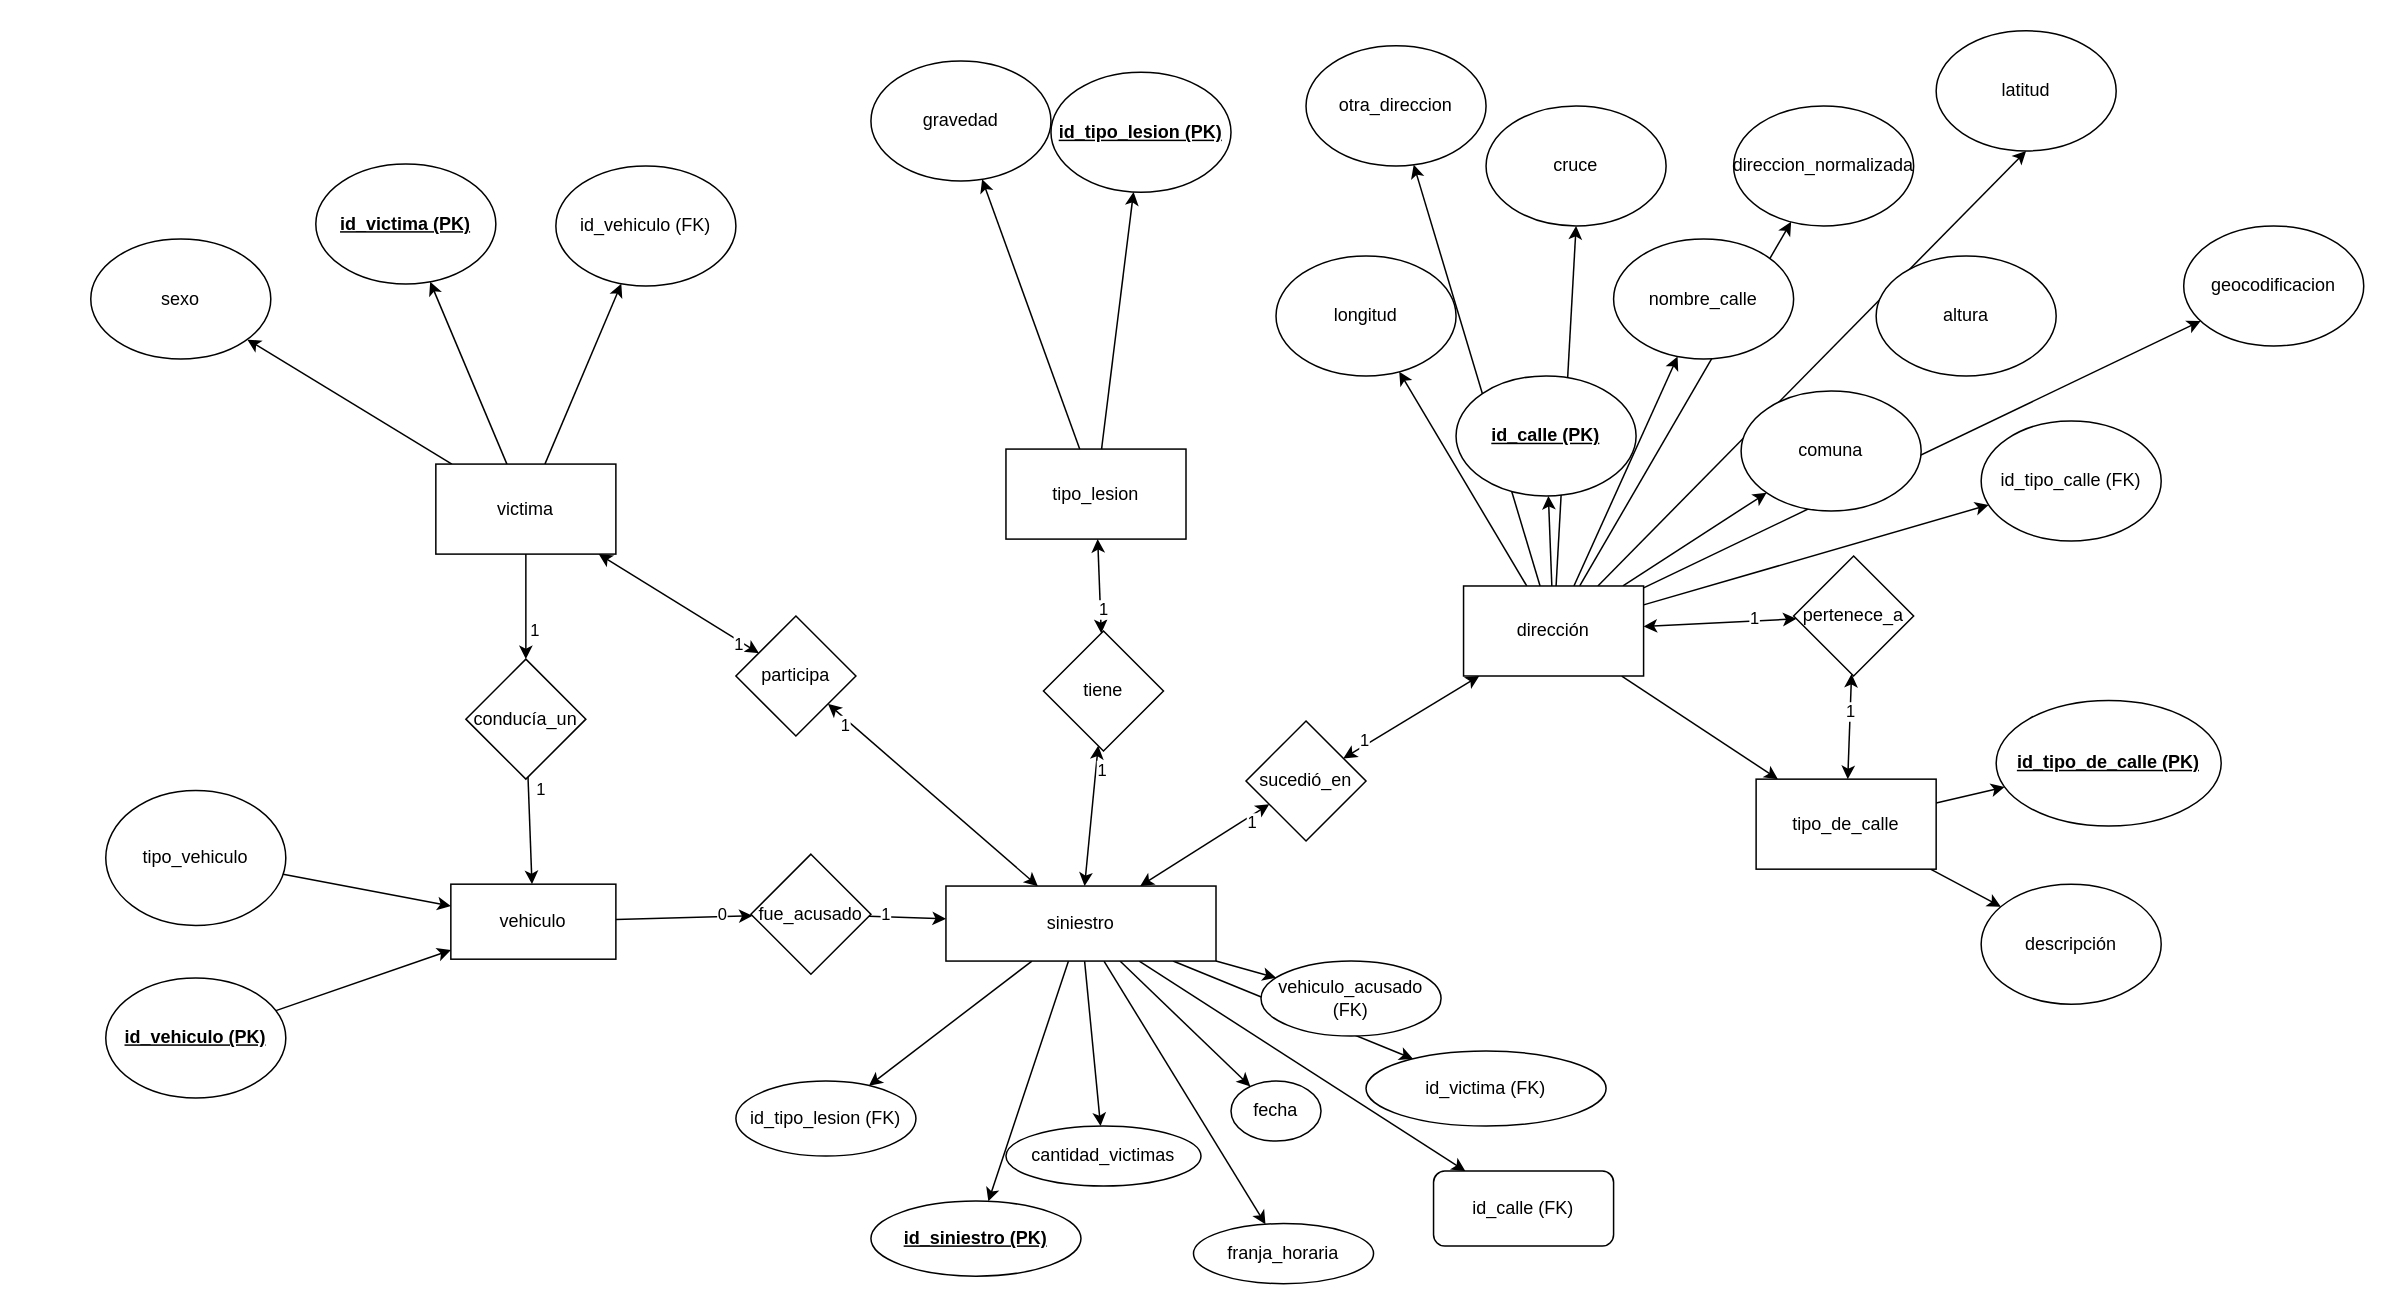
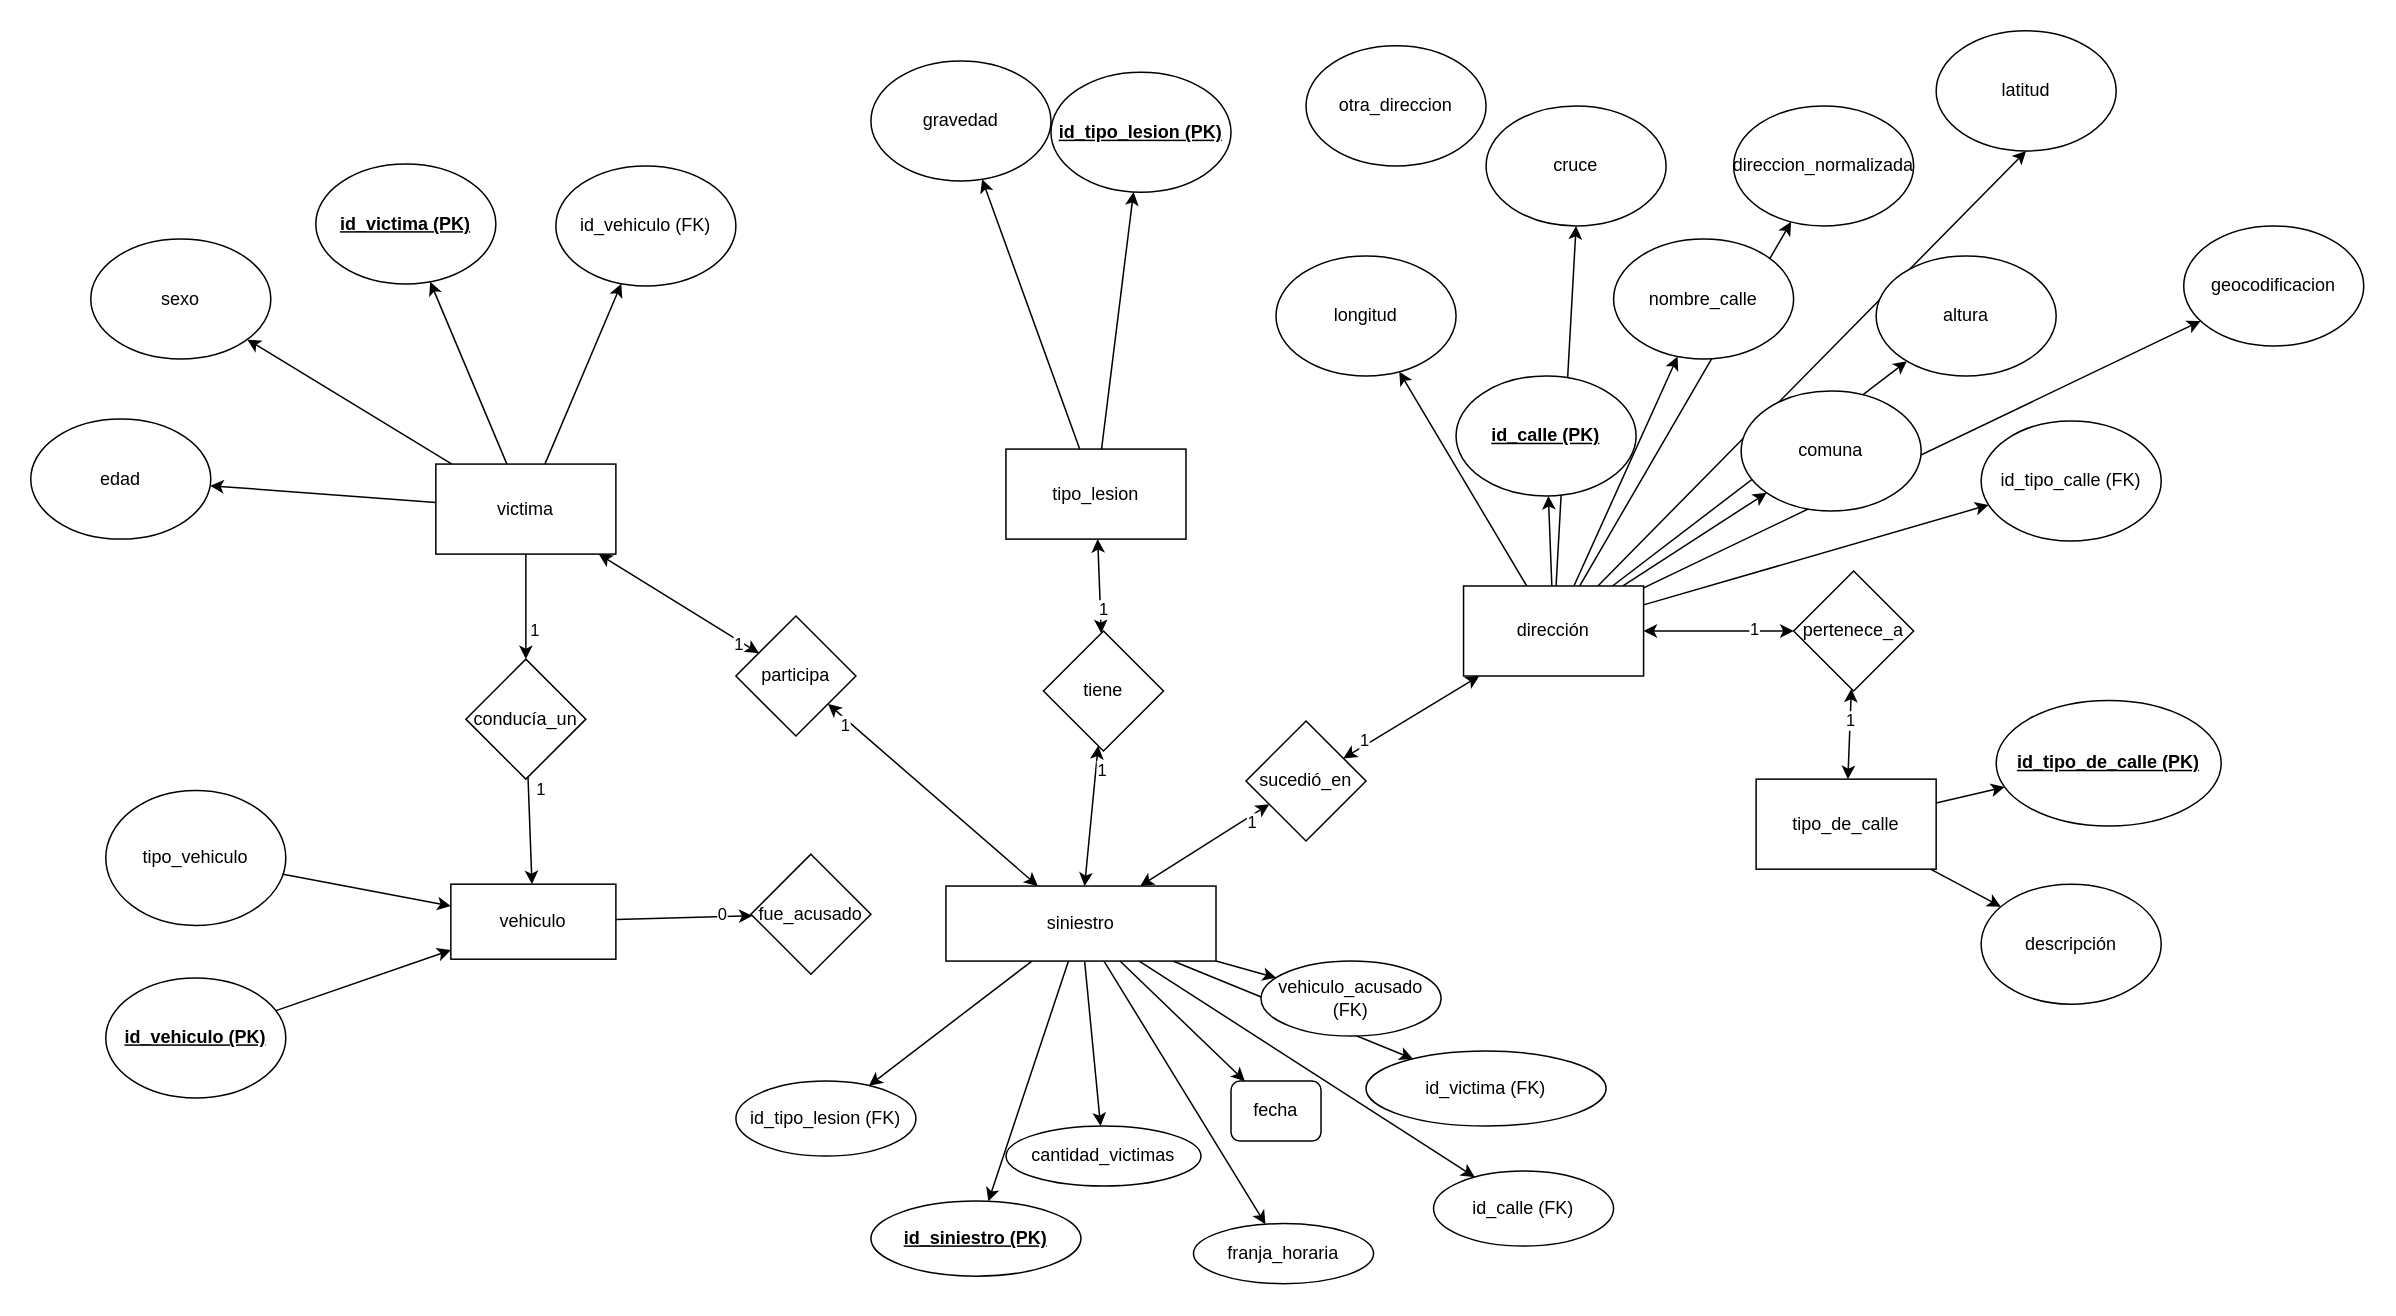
(1449, 284) -> none
none -> (121, 479)
none -> (328, 494)
(1853, 616) -> (1853, 631)
(1695, 724) -> (1682, 532)
(902, 917) -> none
(1276, 1111) -> (1276, 1111)
(1523, 1208) -> (1523, 1208)
